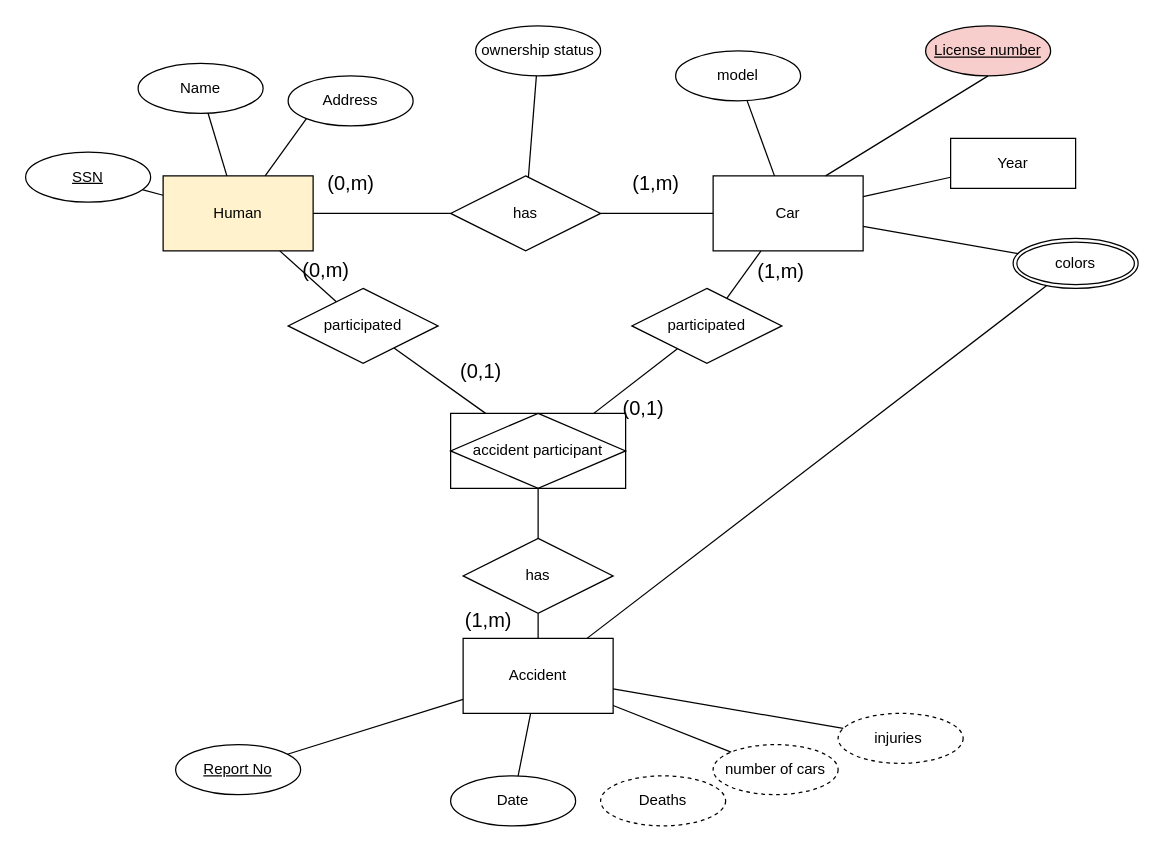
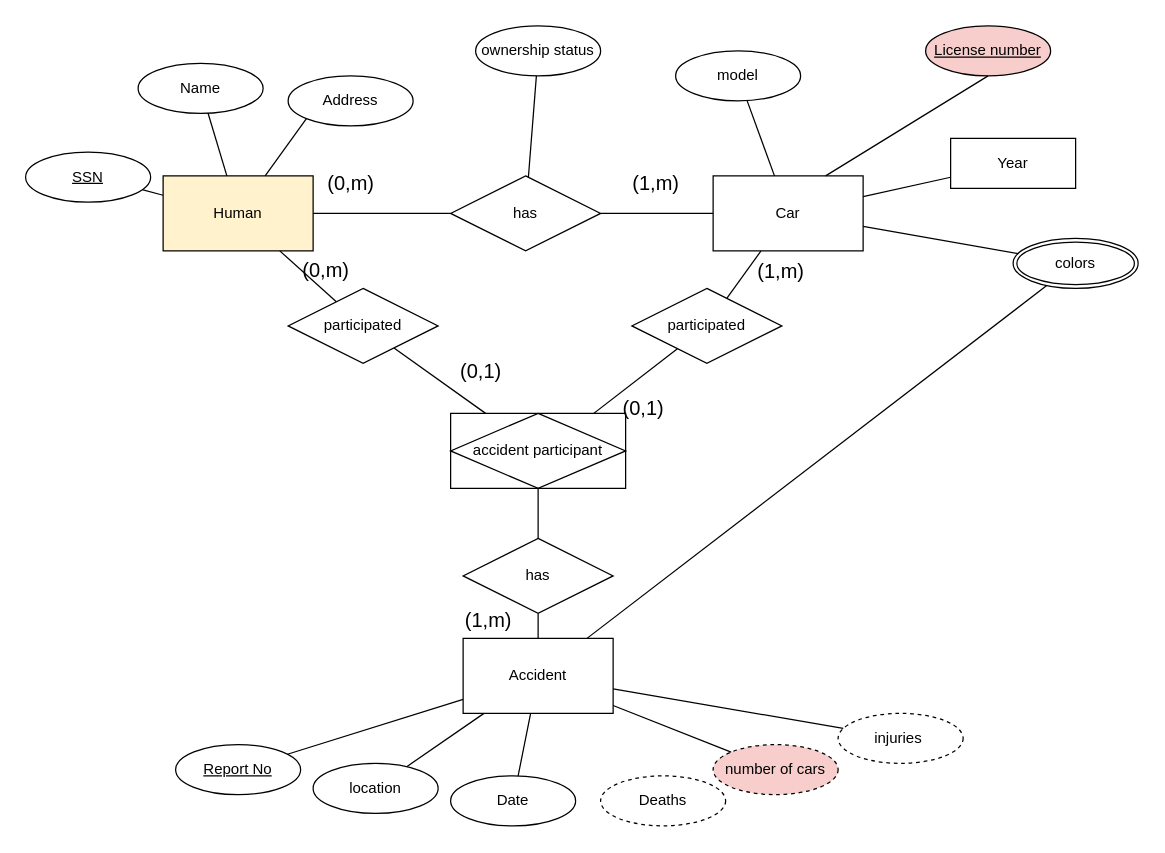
none -> (445, 740)
(776, 769) -> (776, 769)
none -> (376, 788)
